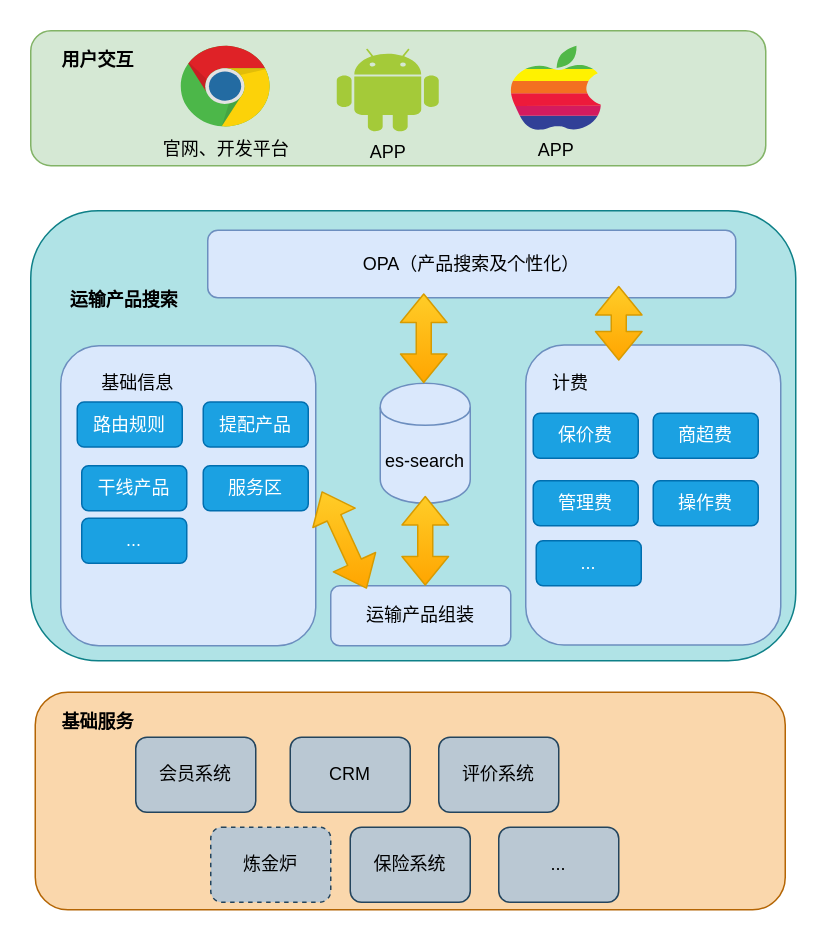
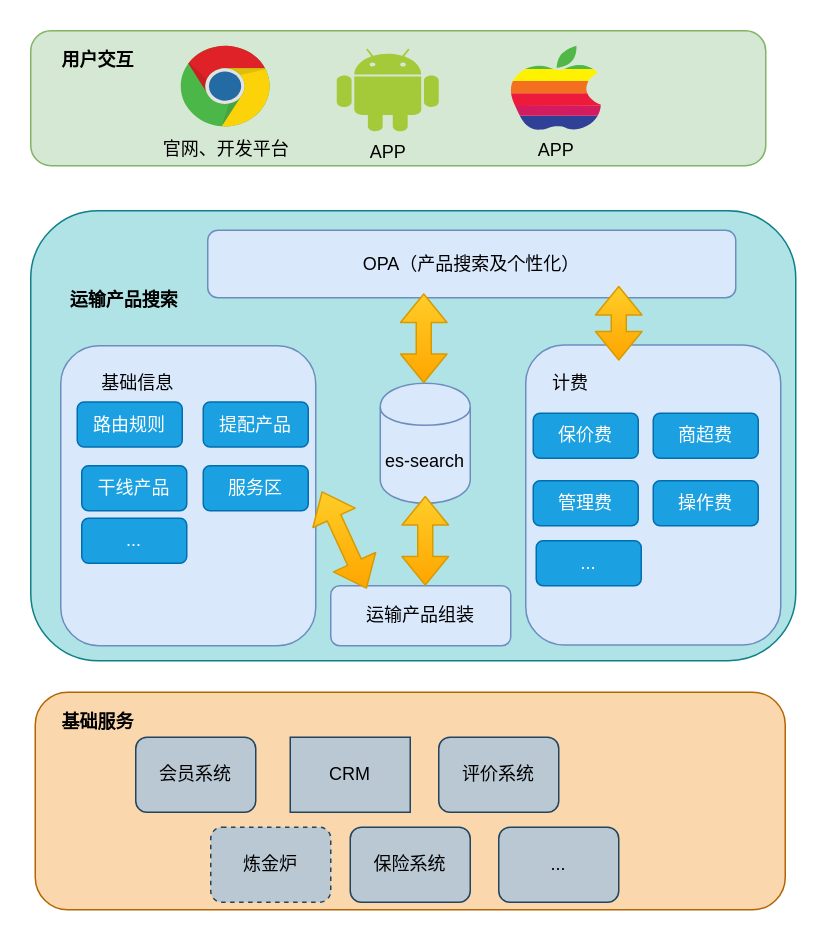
(350, 775) -> (350, 775)
